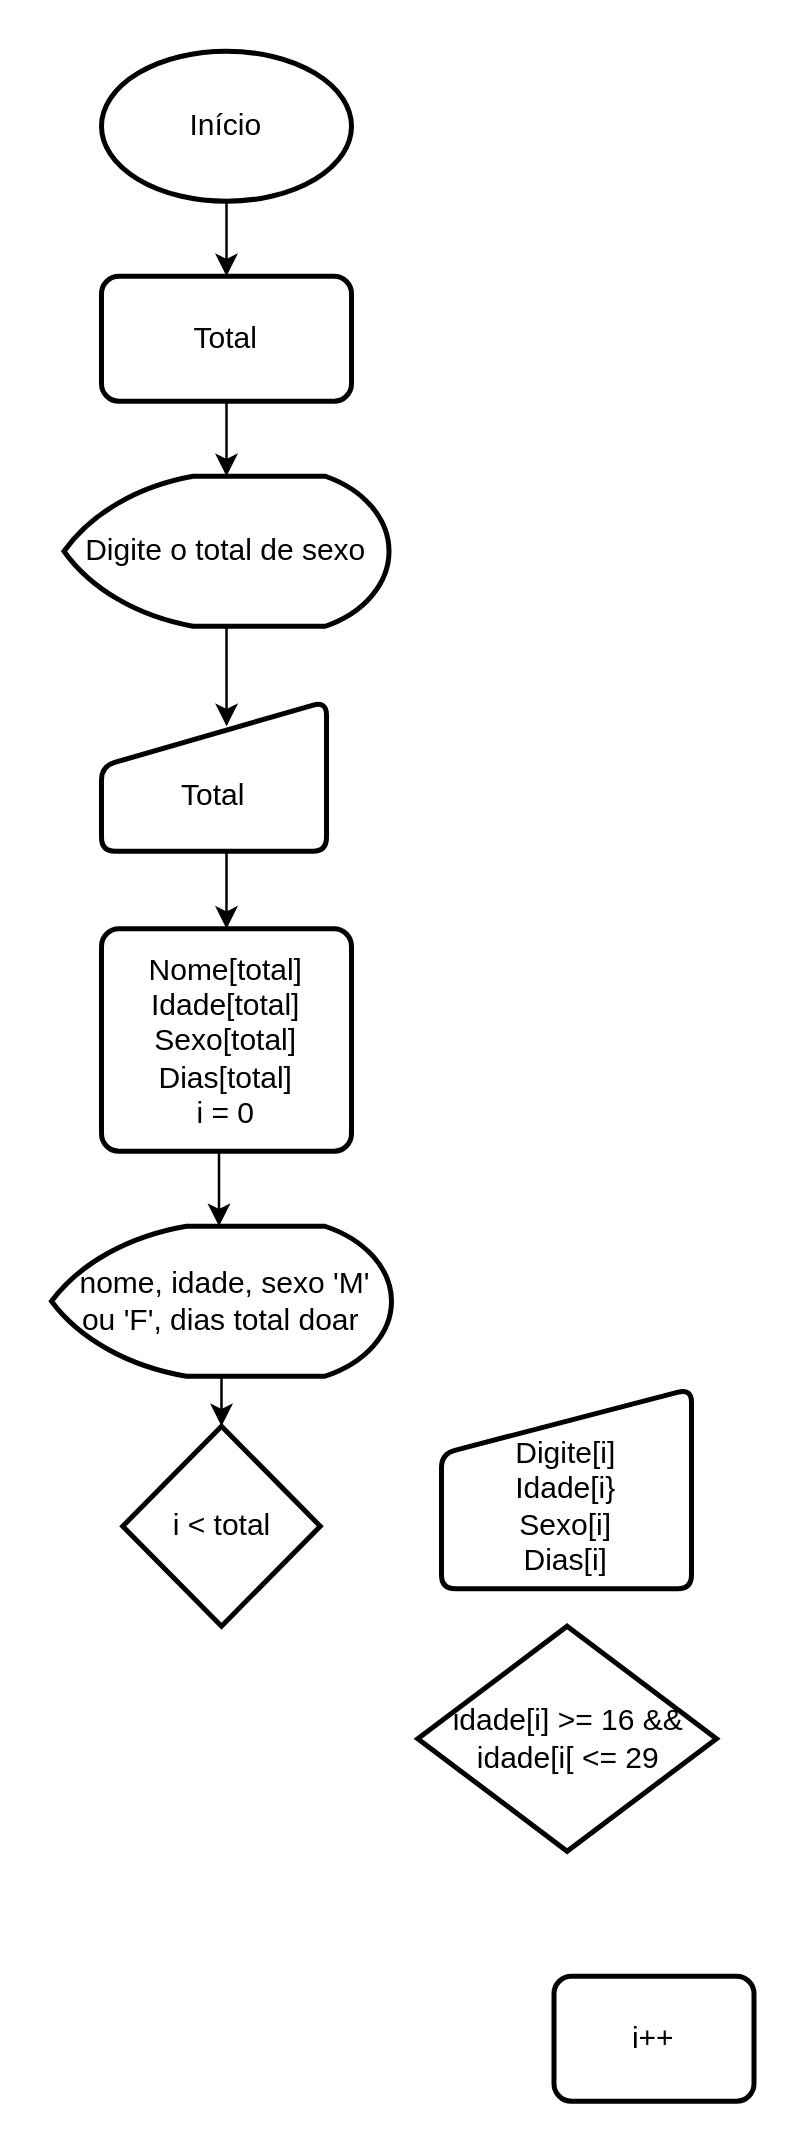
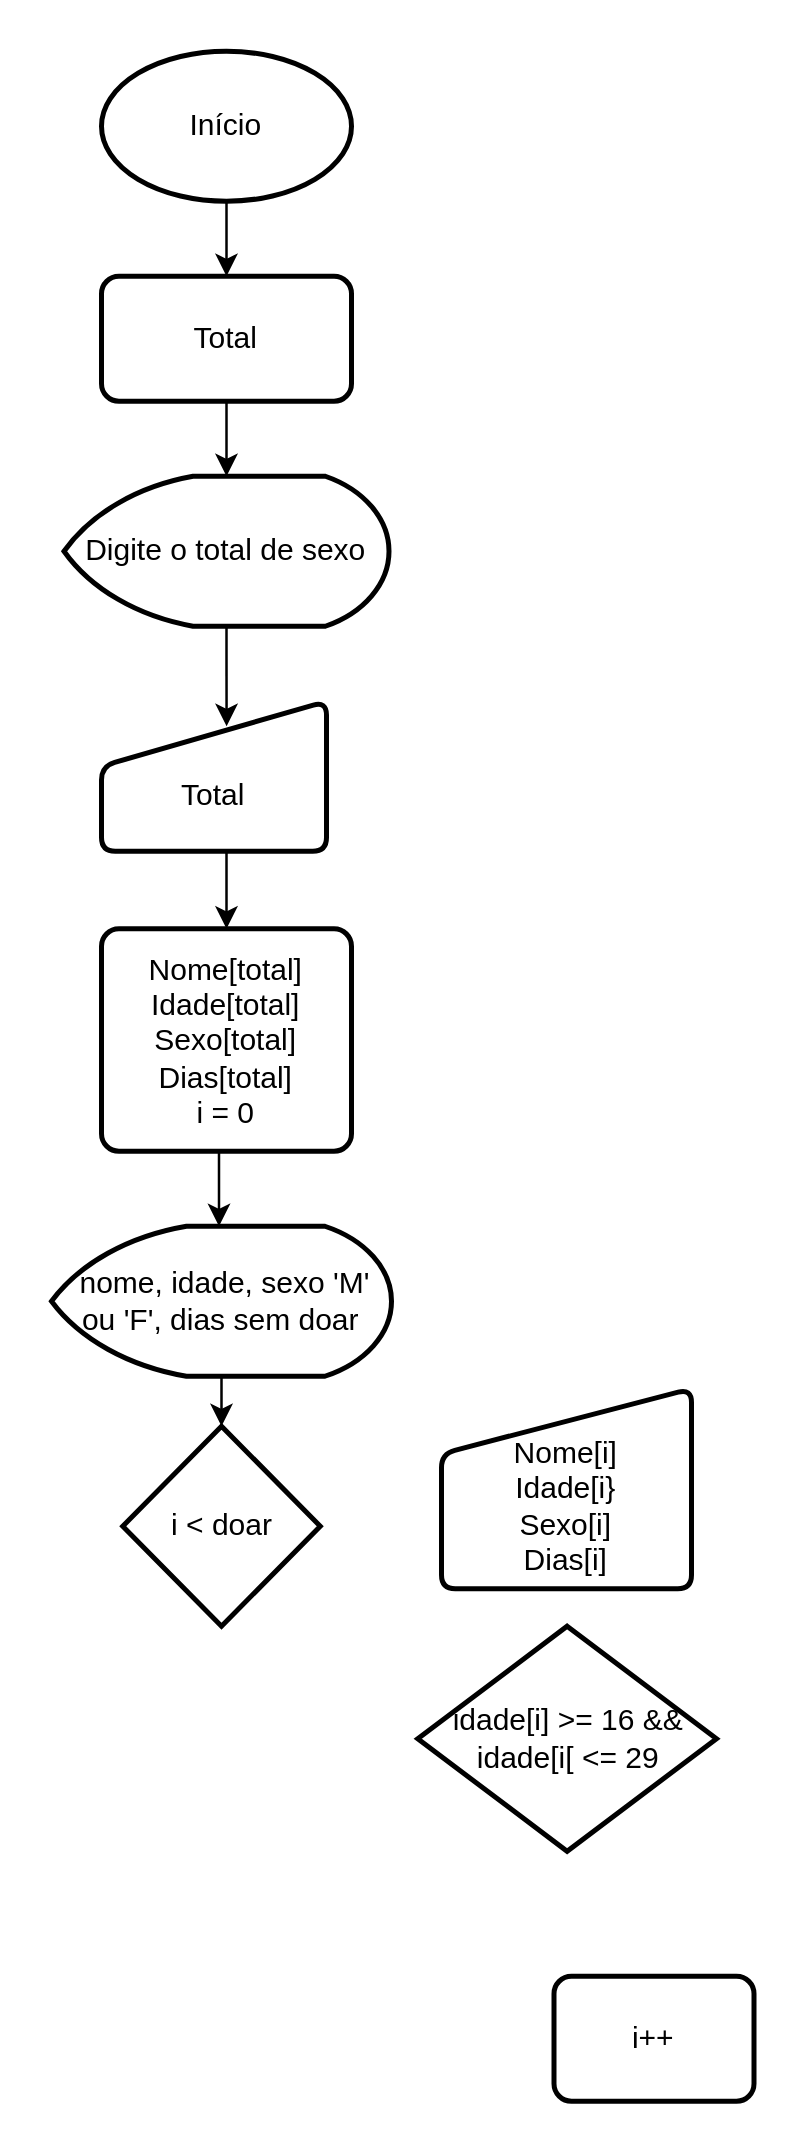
(221, 1301) -> (221, 1301)
(566, 1489) -> (566, 1489)
(223, 1526) -> (223, 1526)
